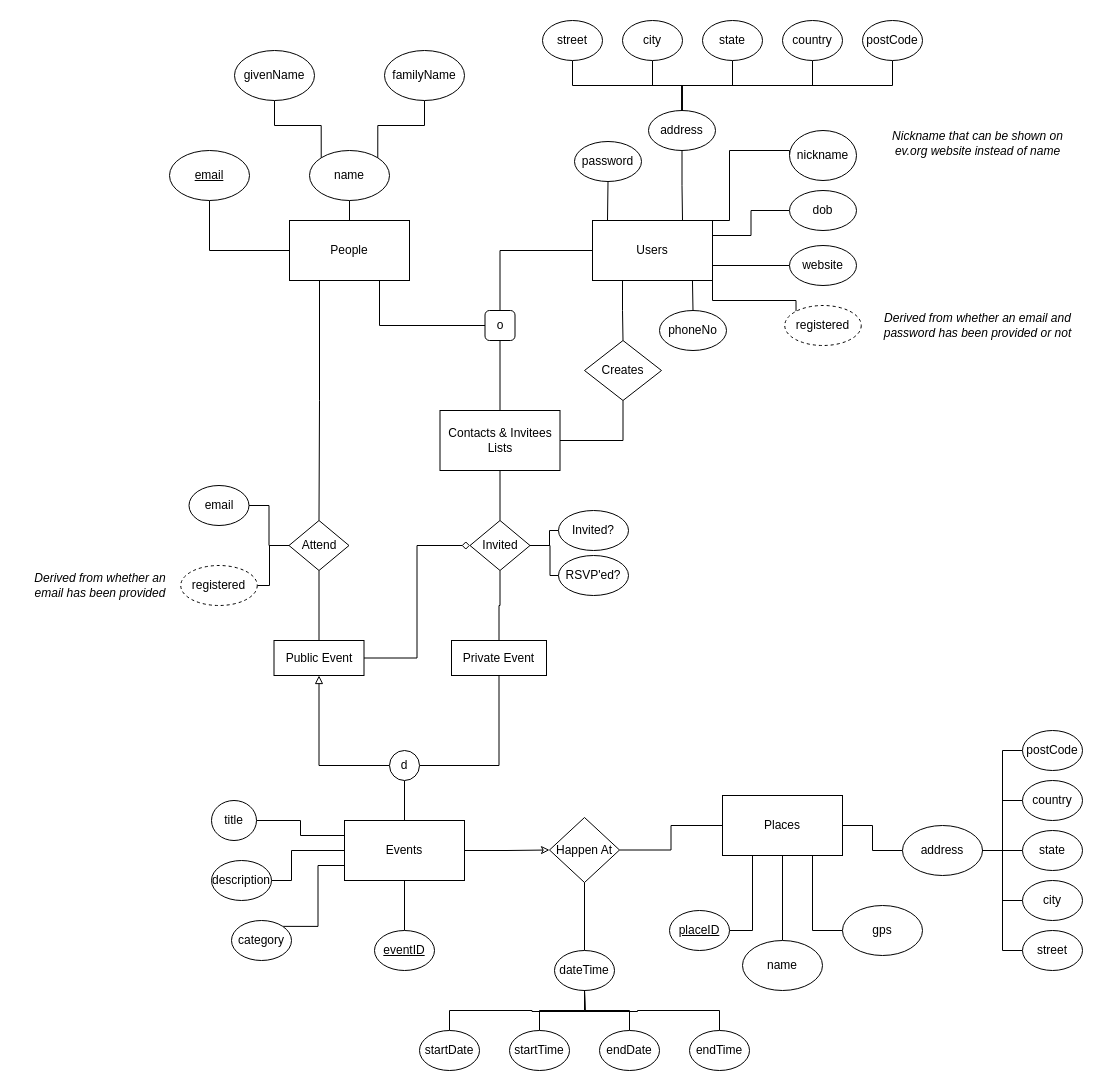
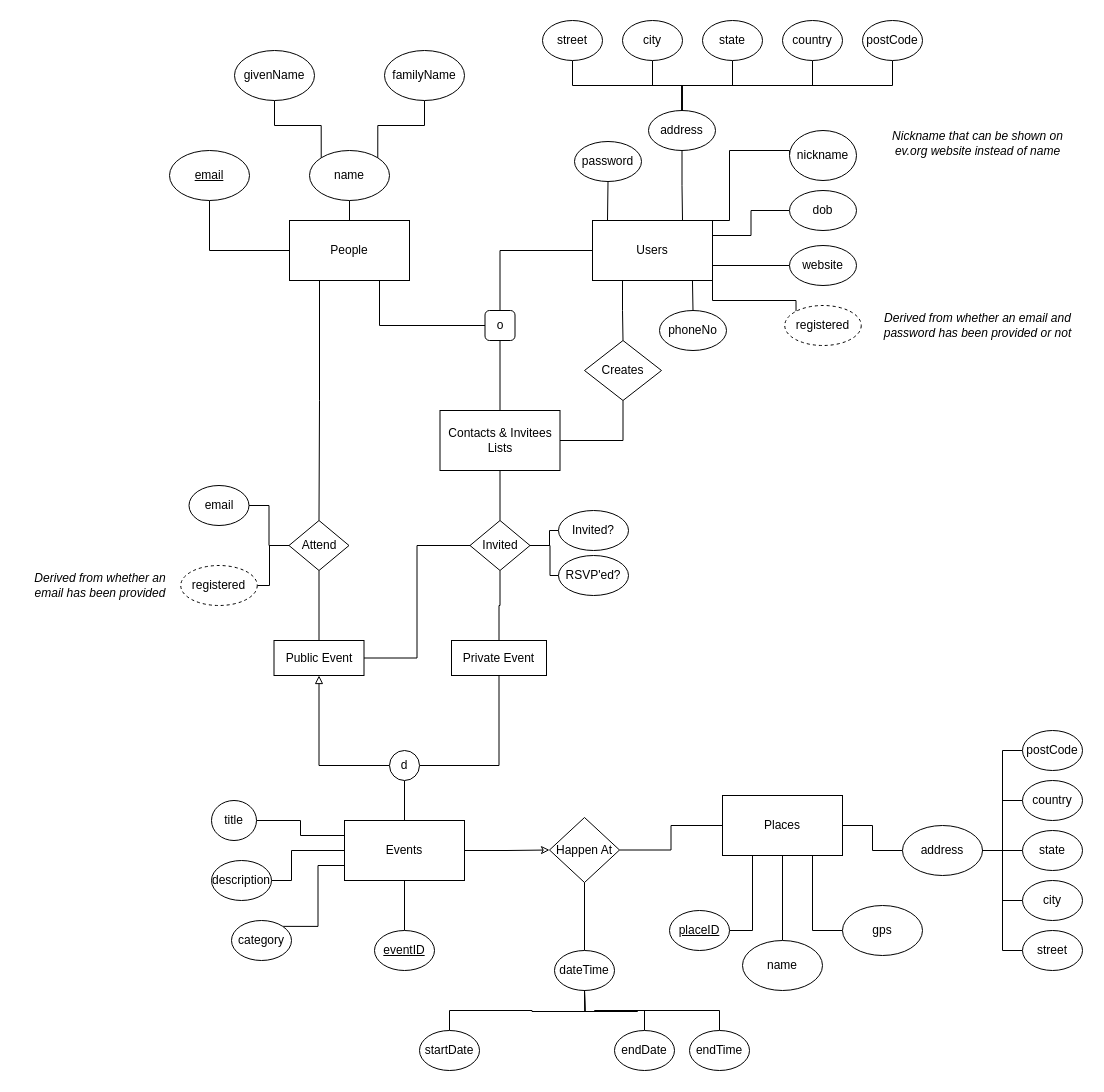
(461, 546) -> (465, 546)
(540, 1023) -> none
(540, 1051) -> none
(630, 1051) -> (645, 1051)
